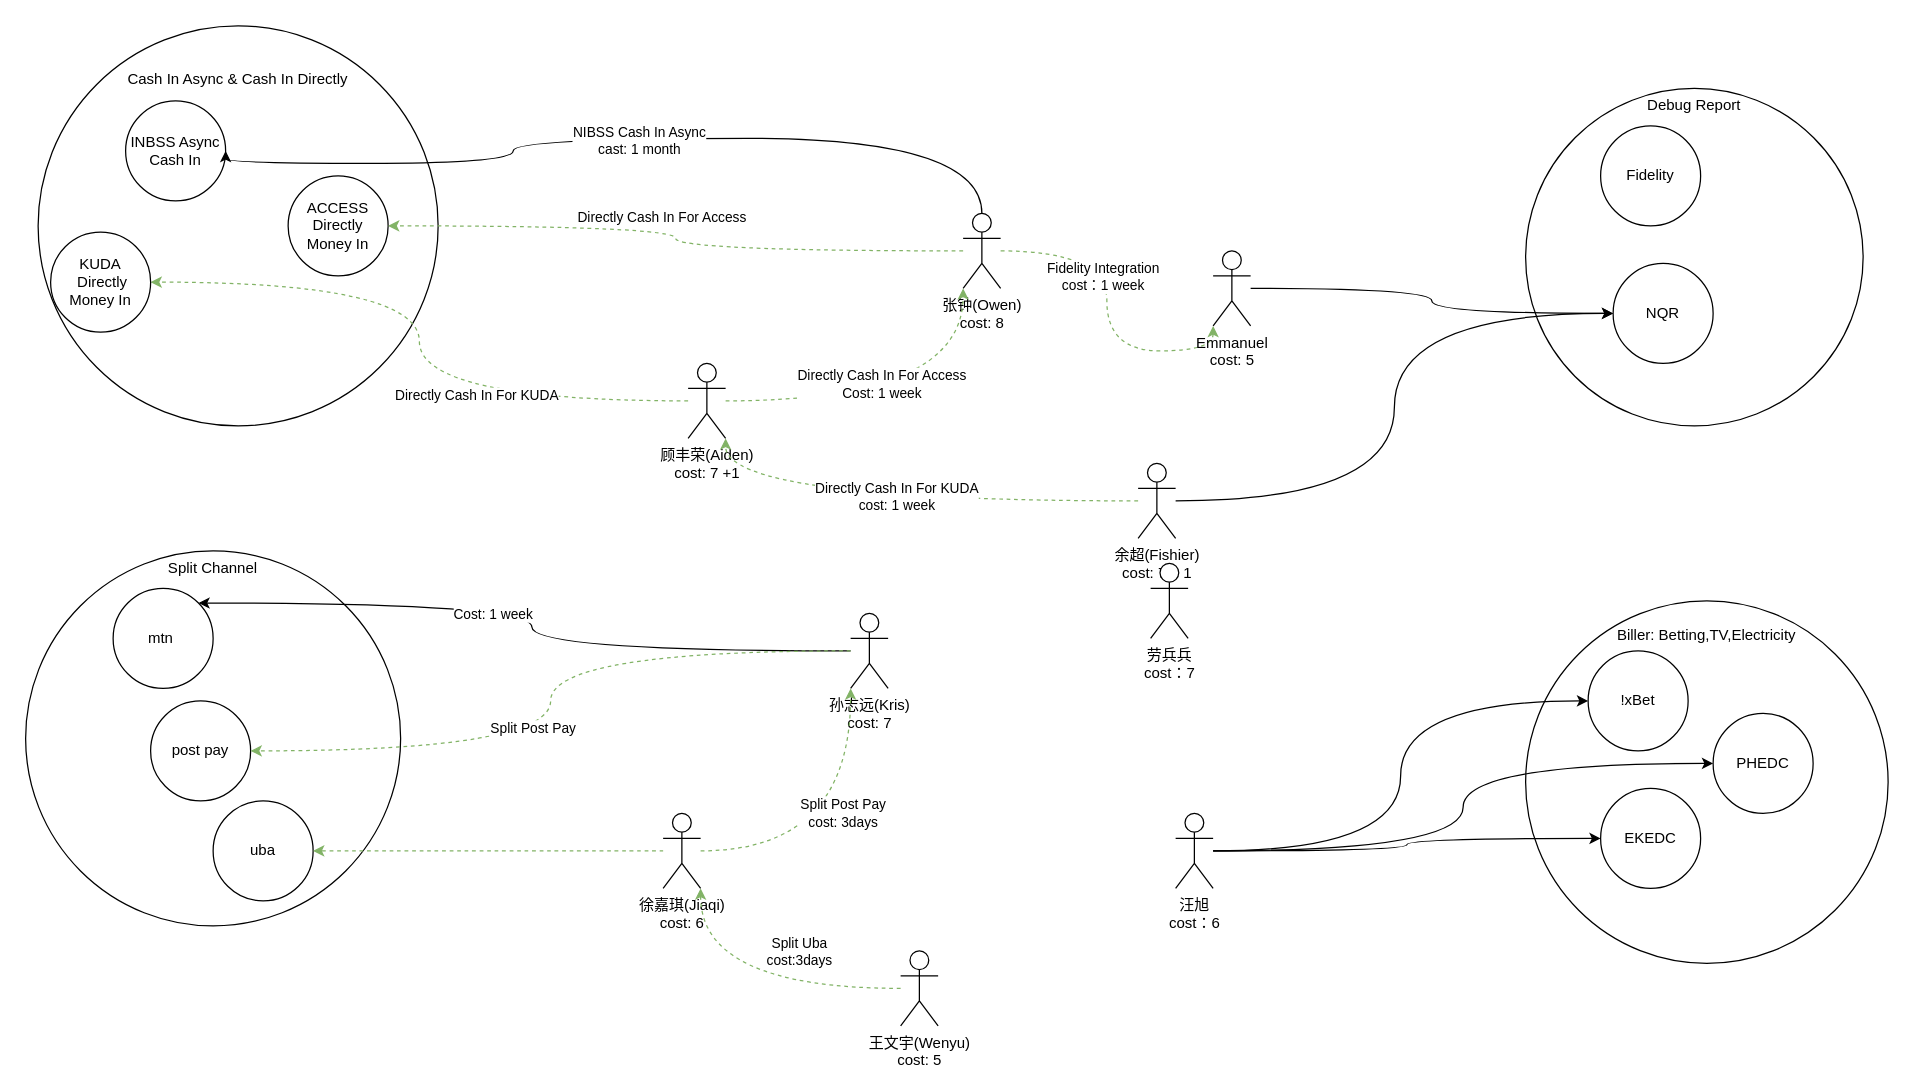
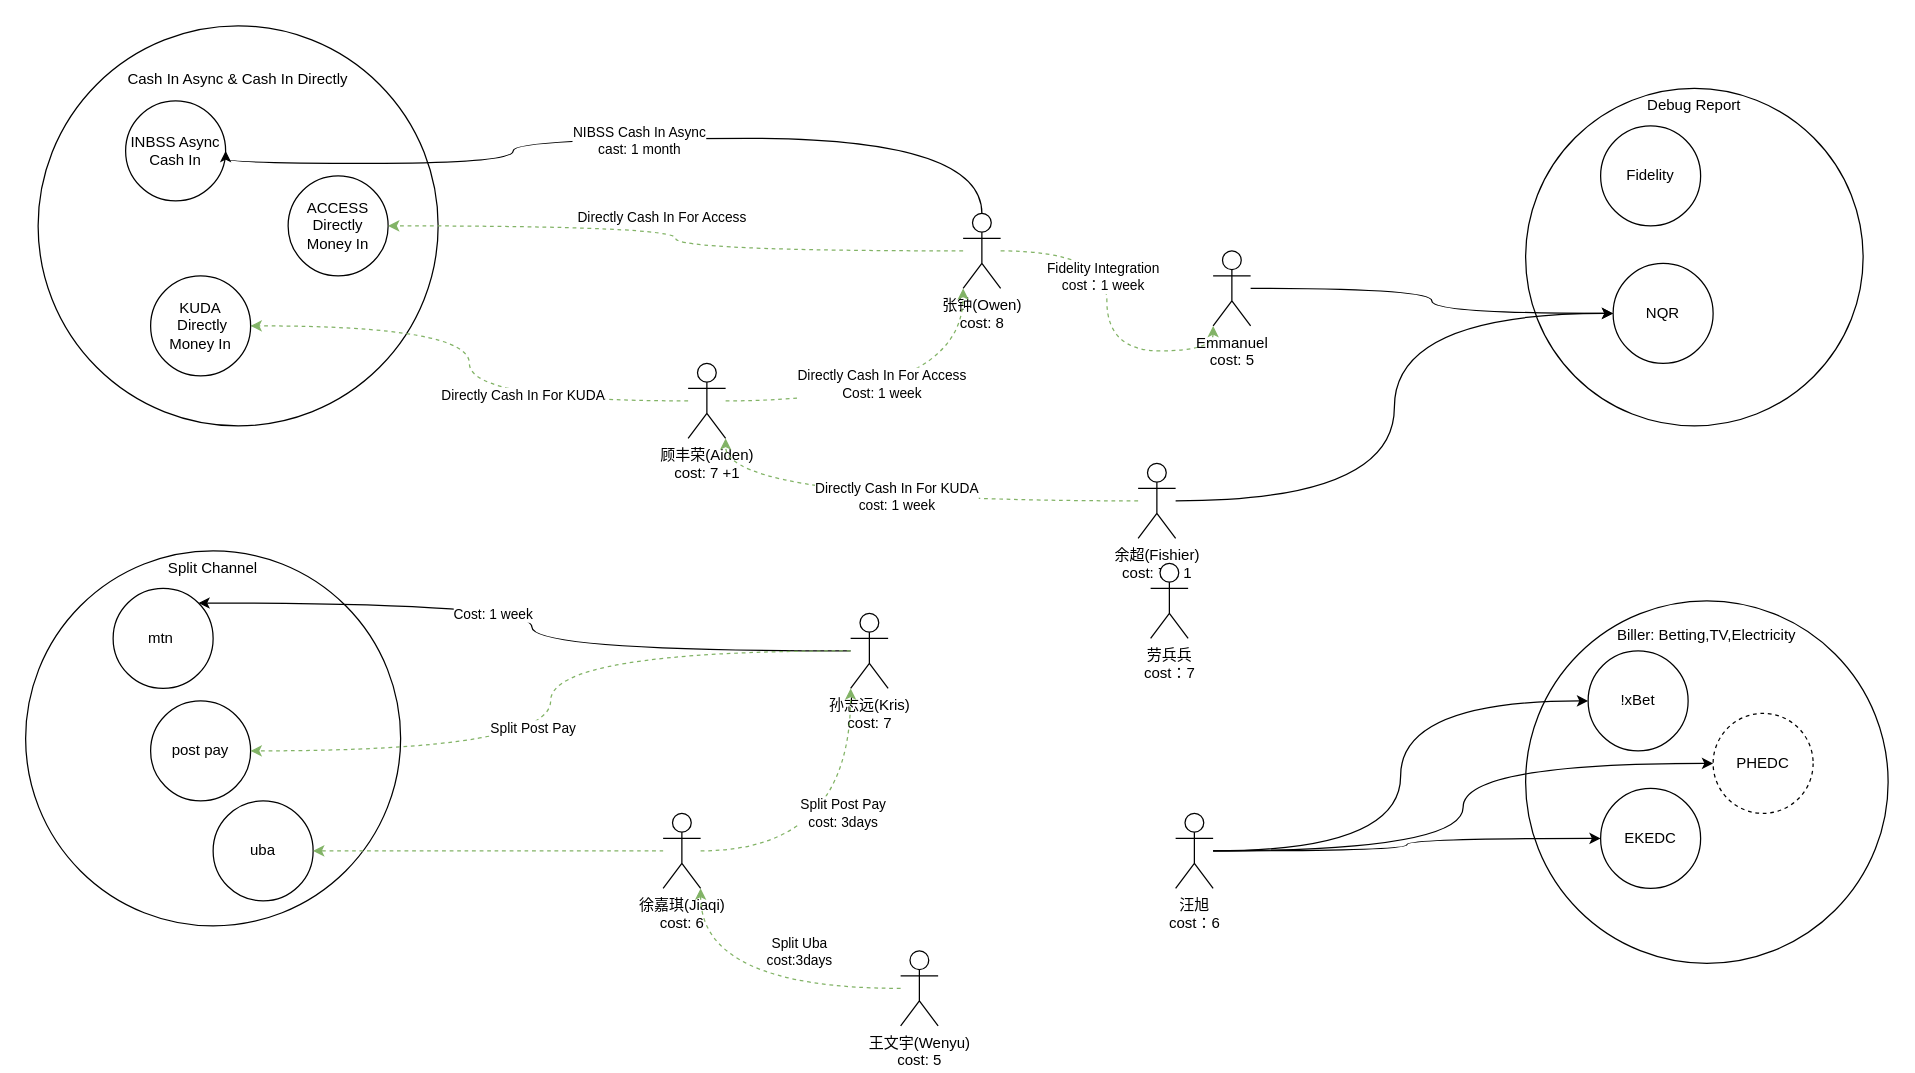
(101, 282) -> (201, 326)
(1763, 763) -> (1763, 763)
